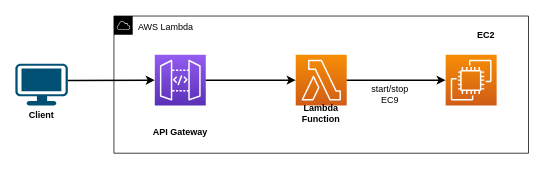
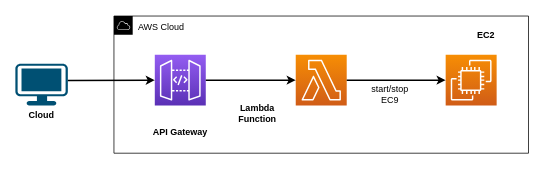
(162, 27) -> (159, 27)
(321, 114) -> (258, 114)
(42, 115) -> (42, 115)
